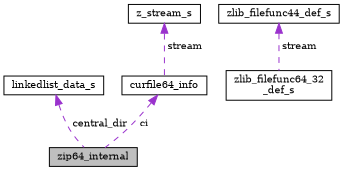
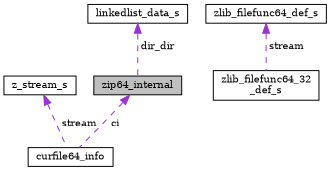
(279, 14) -> (266, 14)
(98, 124) -> (156, 47)
(130, 127) -> (101, 125)
